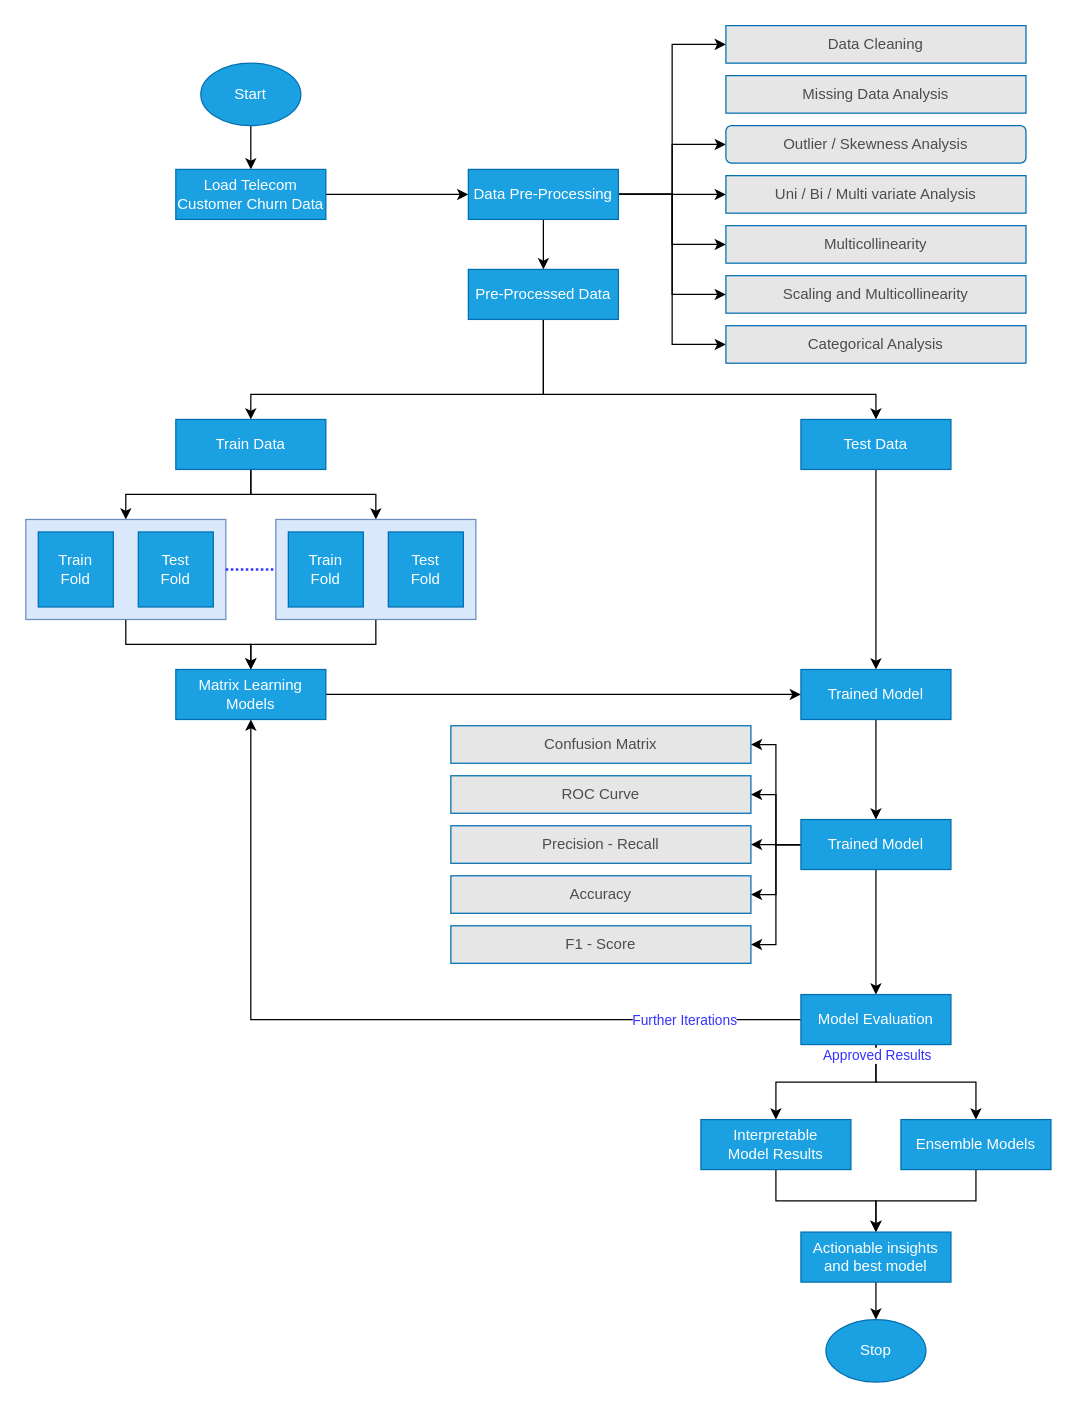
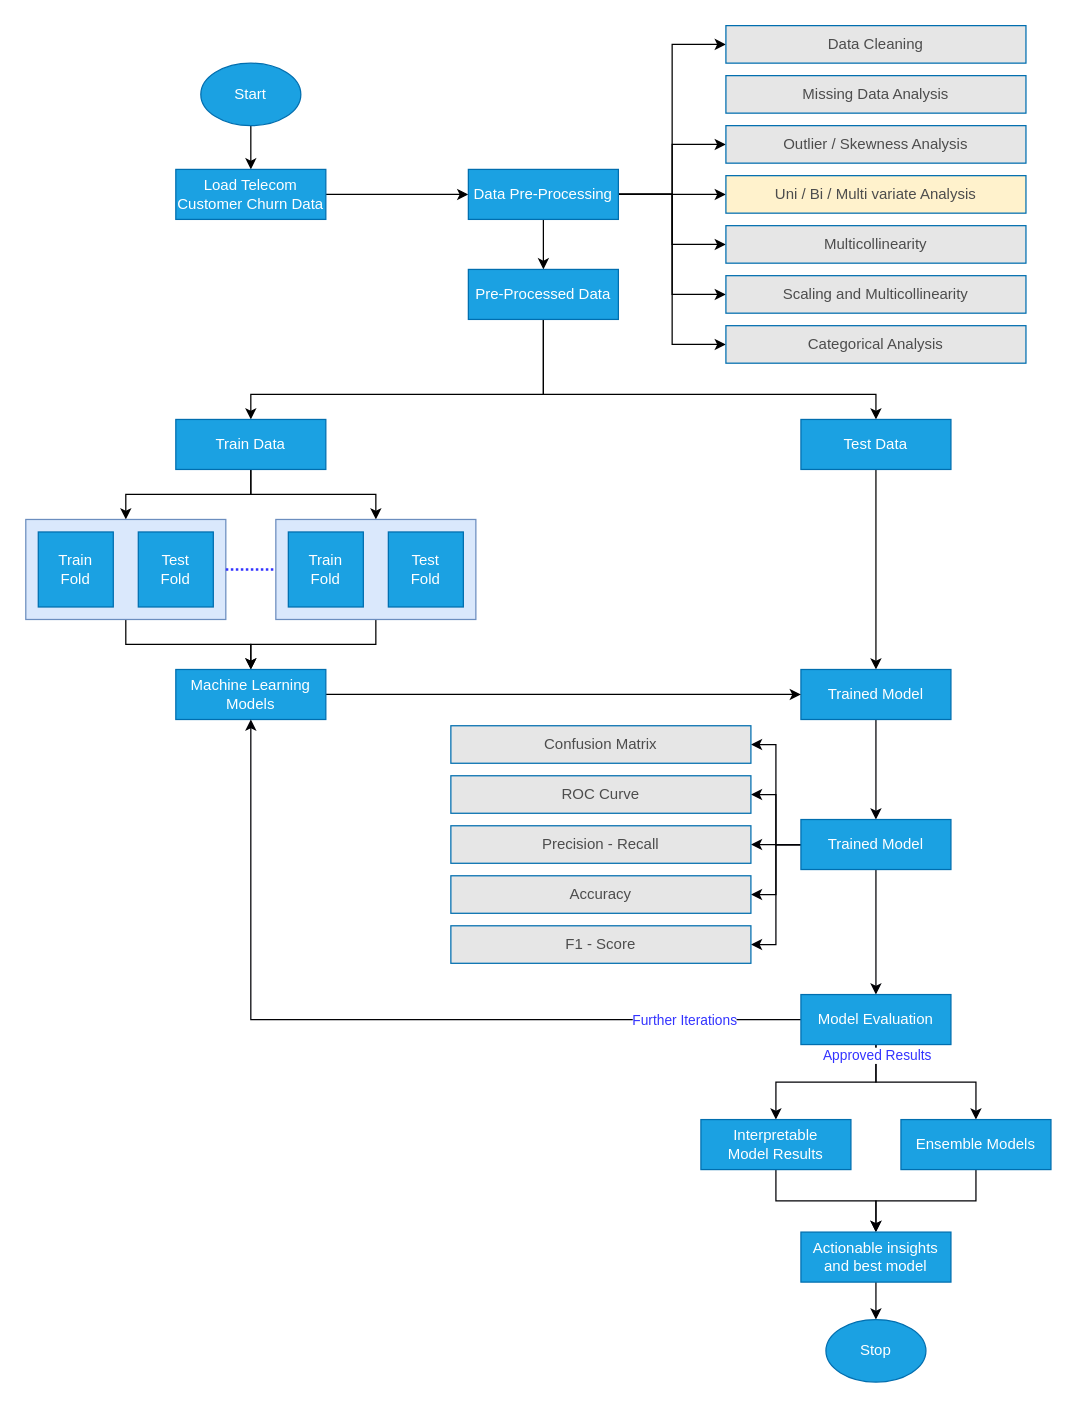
(876, 144) -> (876, 144)
(876, 194) -> (876, 194)
(251, 694) -> (251, 694)
